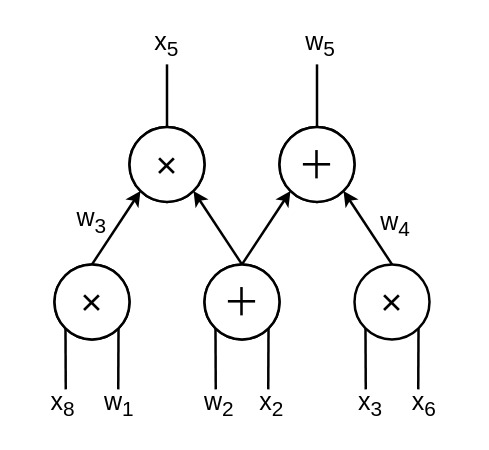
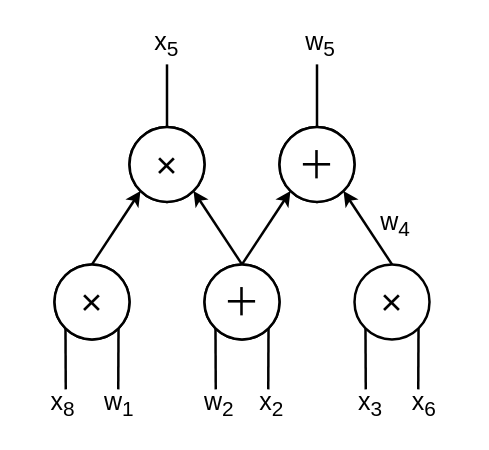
(92, 221) -> none
